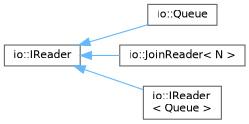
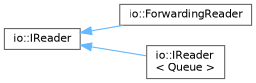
(182, 15) -> (186, 15)
(182, 55) -> none
